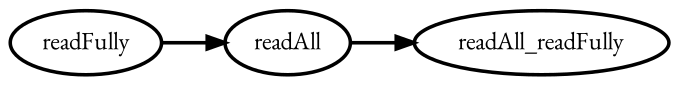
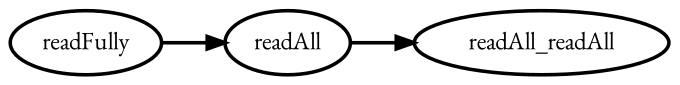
(542, 43) -> (542, 43)
